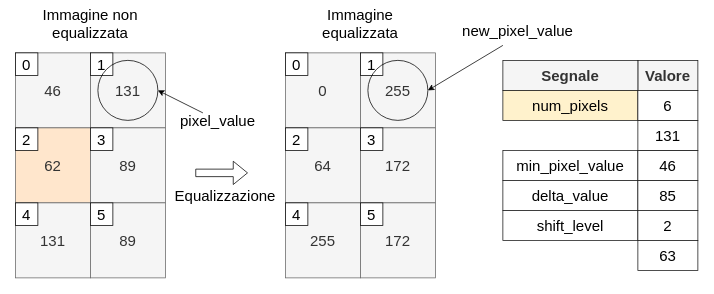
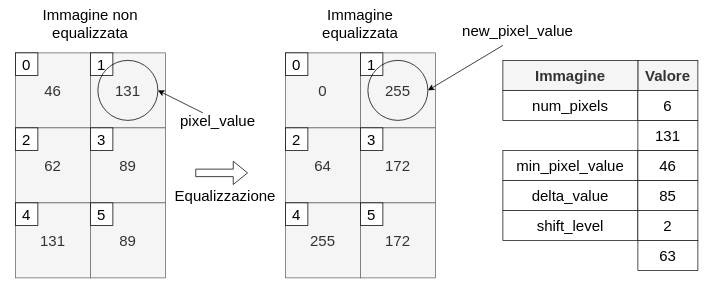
(570, 75) -> (570, 75)
(570, 105) -> (570, 105)
(53, 165) -> (53, 165)
